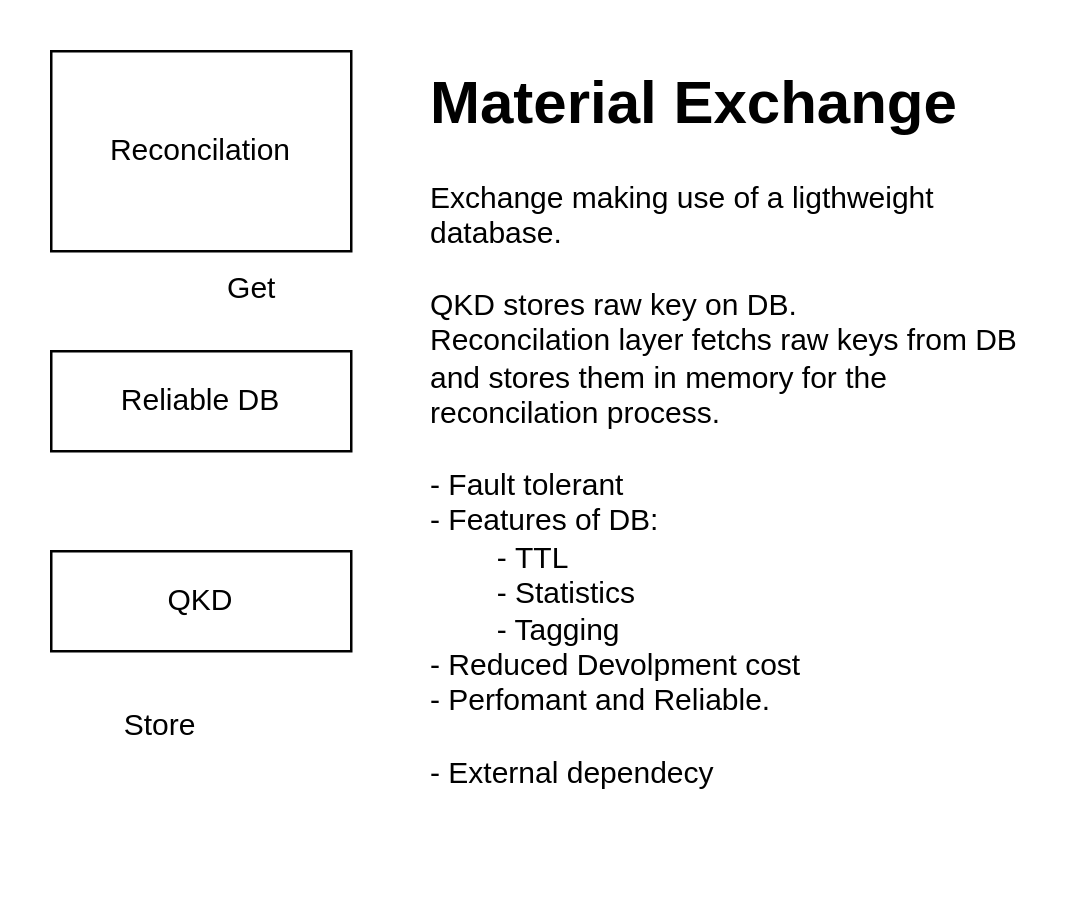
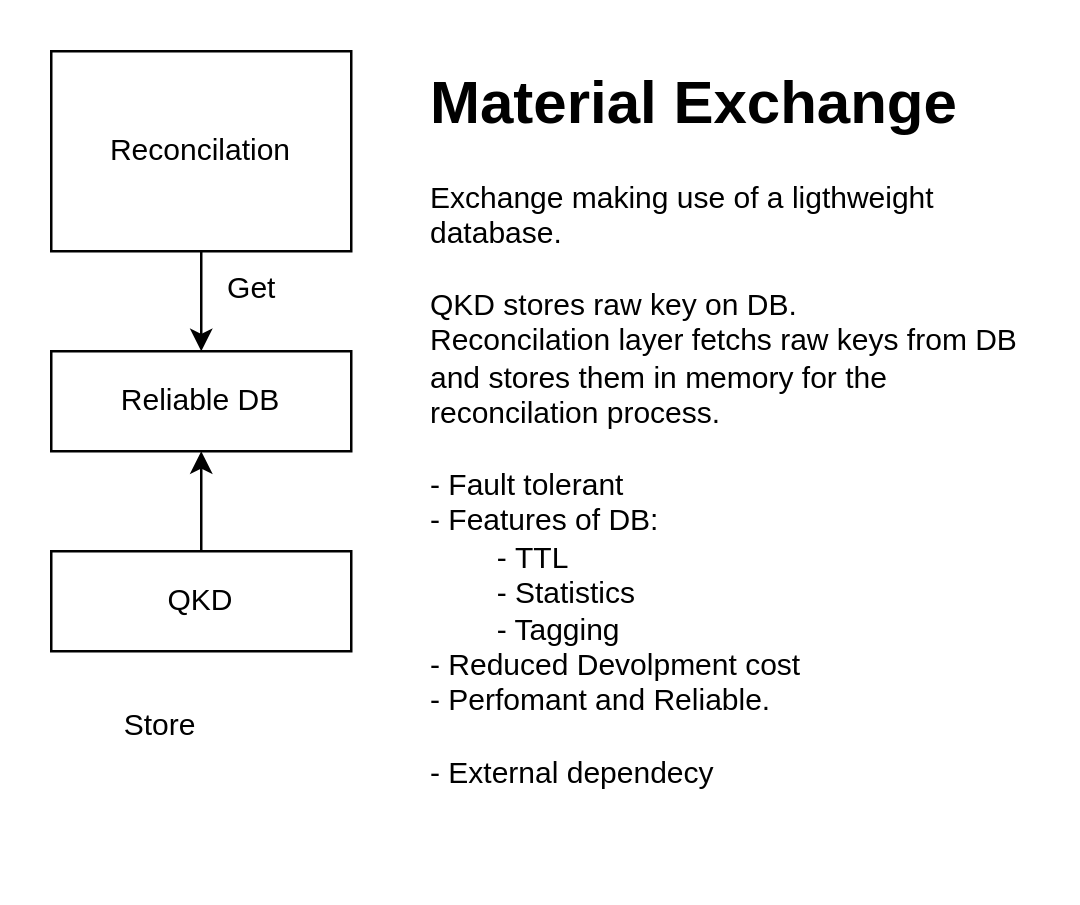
none -> (201, 293)
none -> (201, 509)
